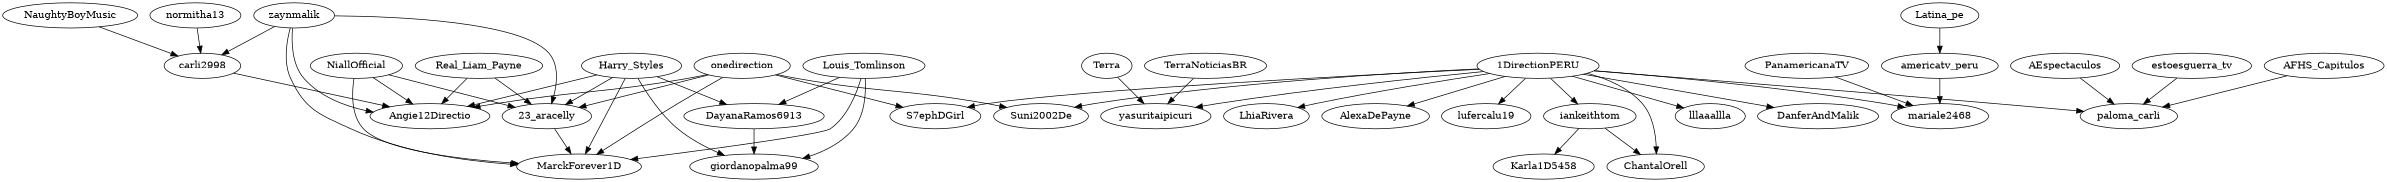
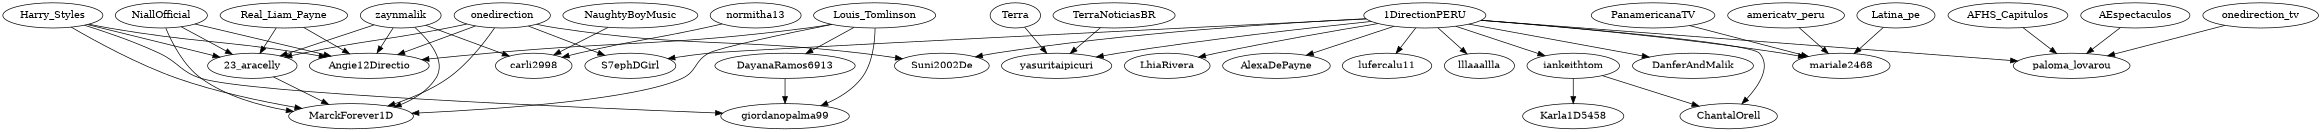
(1940, 37) -> (1871, 38)
(2192, 66) -> (2261, 15)
(308, 89) -> (550, 48)
(689, 89) -> none
(1486, 116) -> (1387, 66)
(2129, 116) -> (2072, 66)
